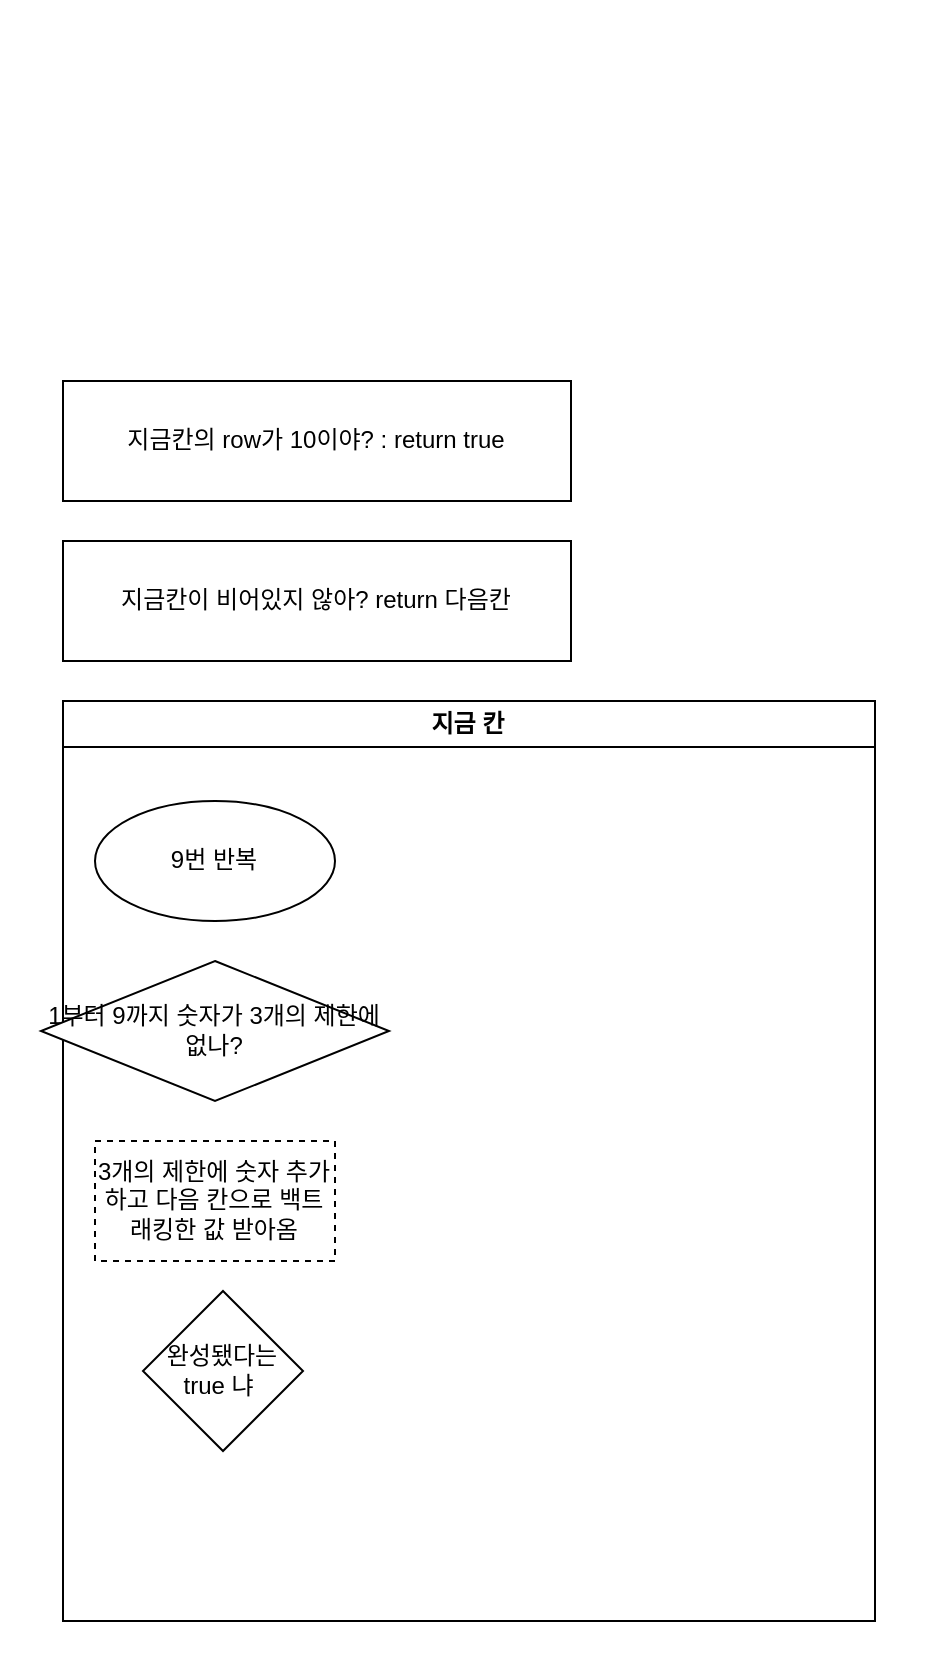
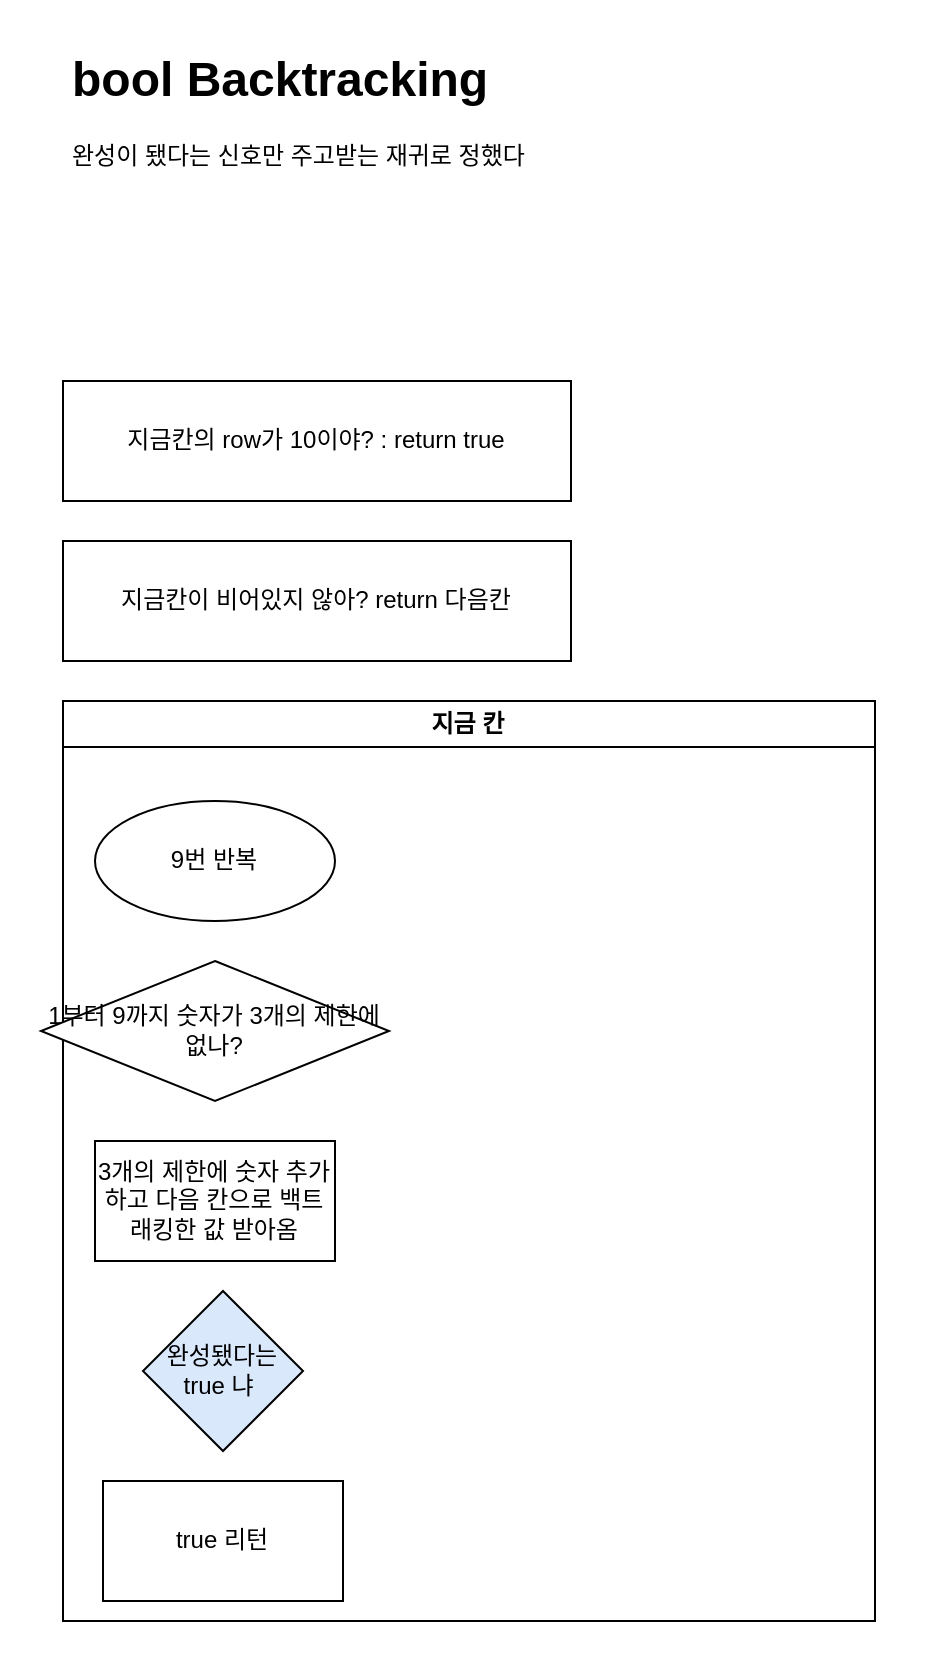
none -> (473, 161)
(215, 1201) -> (215, 1201)
(223, 1371) -> (223, 1371)
none -> (223, 1541)
